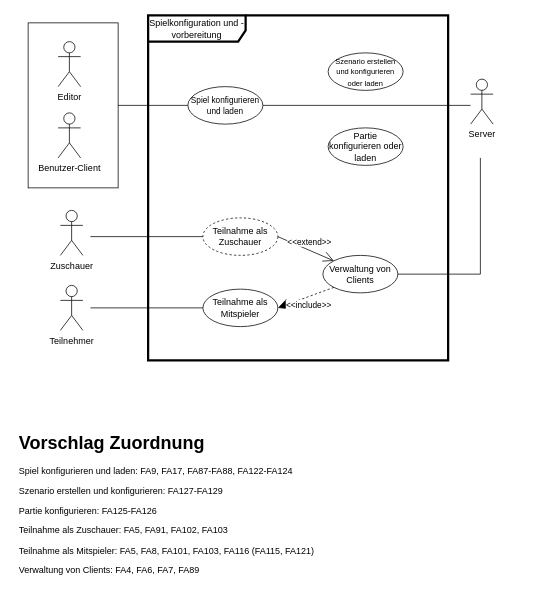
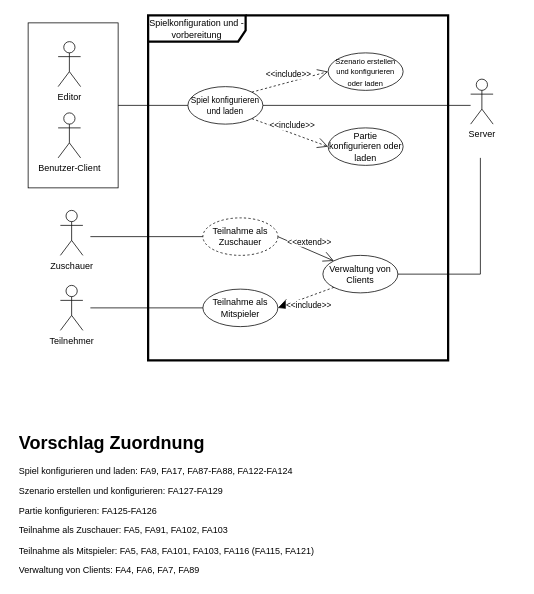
none -> (275, 86)
none -> (289, 132)
